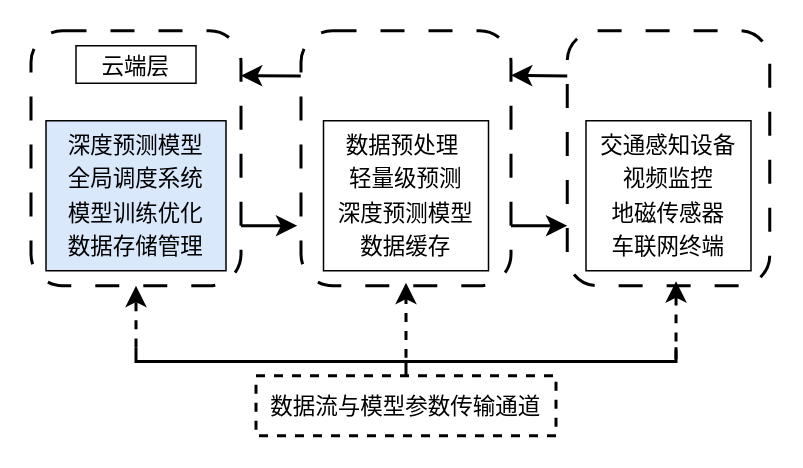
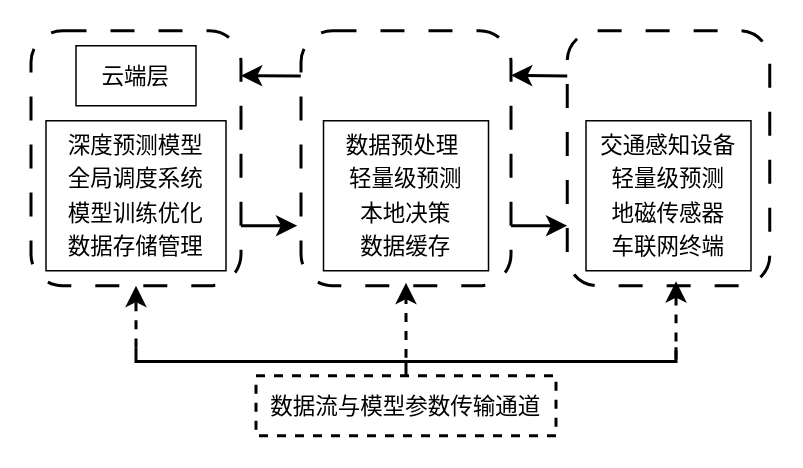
(136, 65) -> (136, 76)
(136, 196) -> (136, 196)
(406, 196) -> (406, 196)
(668, 196) -> (668, 196)
